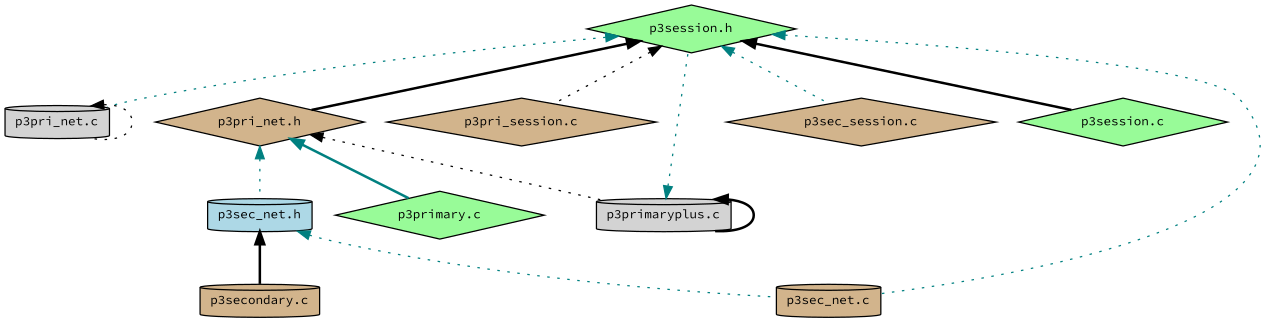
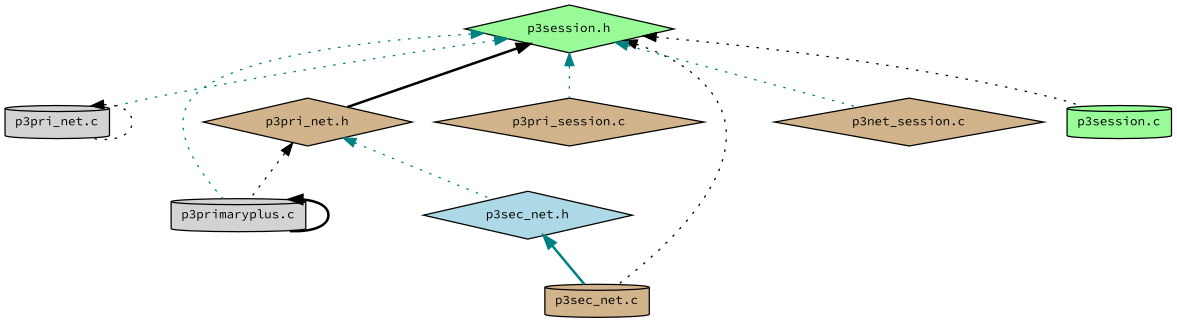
(914, 77) -> (870, 63)
(602, 78) -> (569, 82)
(1242, 105) -> (721, 161)
(678, 119) -> (271, 61)
(861, 122) -> (909, 122)
(1123, 122) -> (1119, 122)
(260, 215) -> (528, 215)
(440, 215) -> none
(542, 276) -> (568, 265)
(260, 301) -> none
